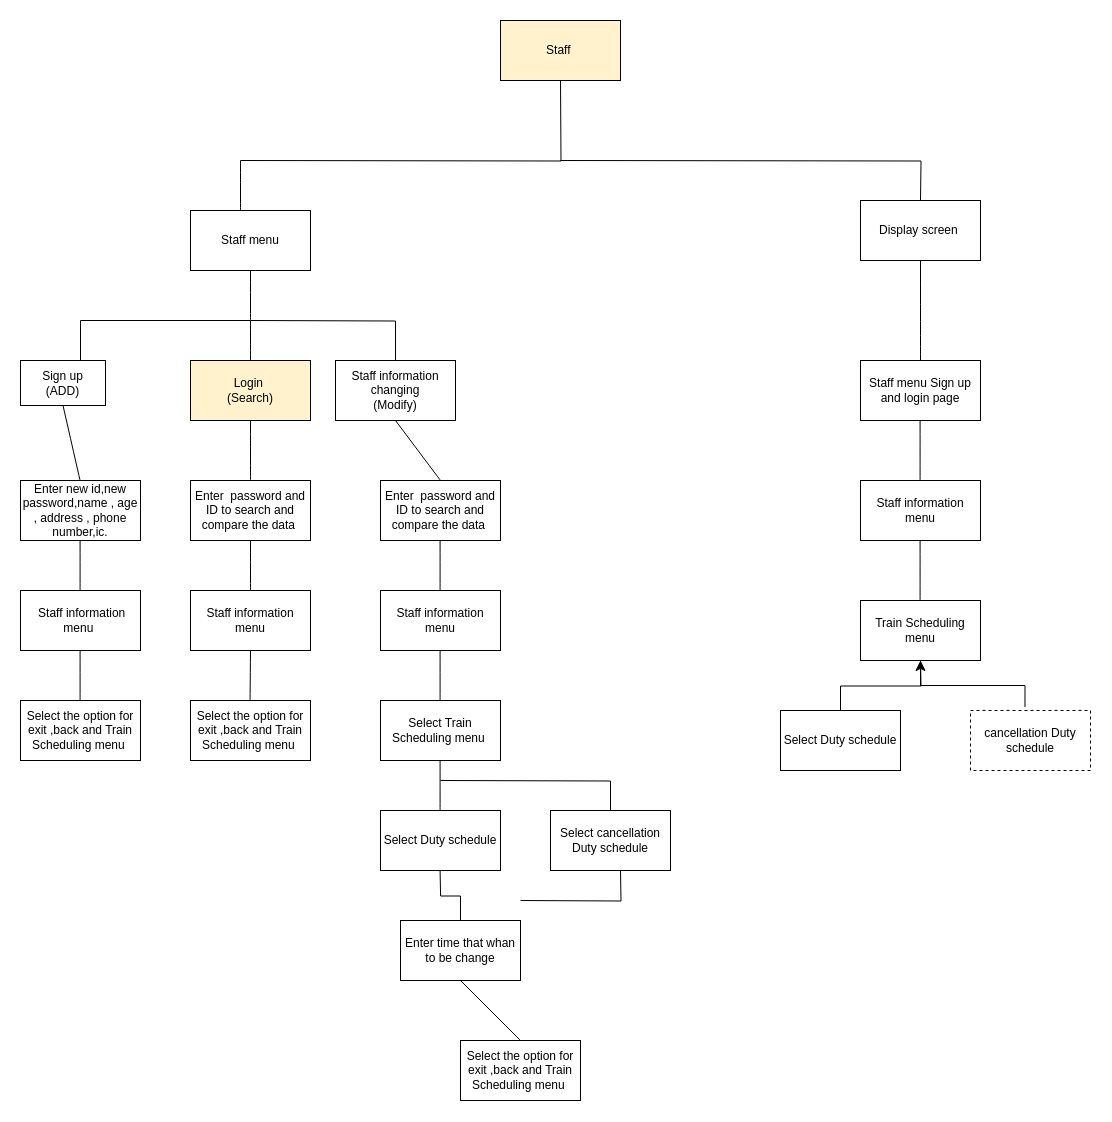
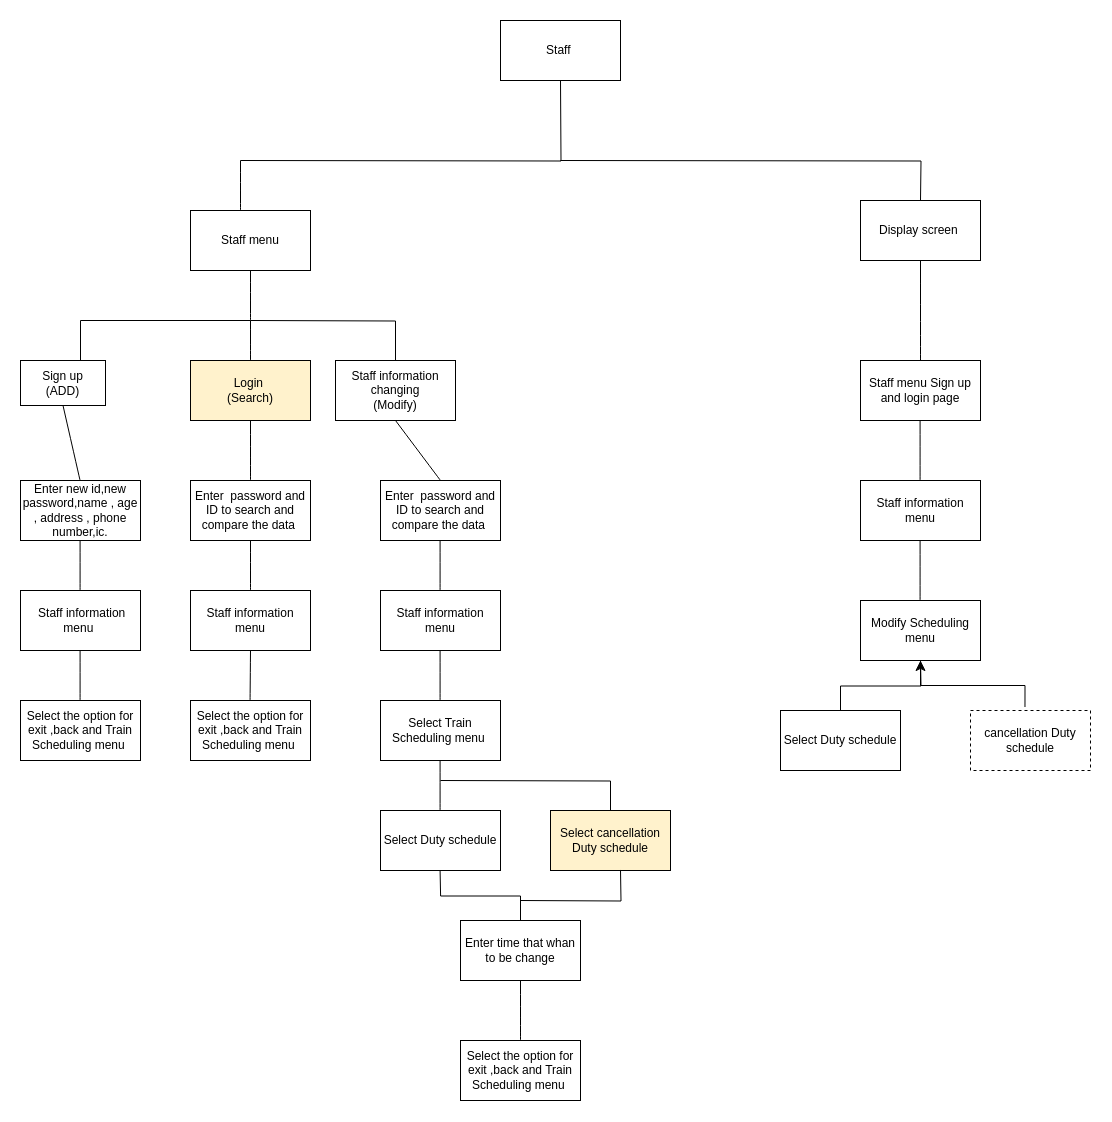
(561, 51) -> (561, 51)
(921, 631) -> (921, 631)
(611, 841) -> (611, 841)
(461, 951) -> (521, 951)
